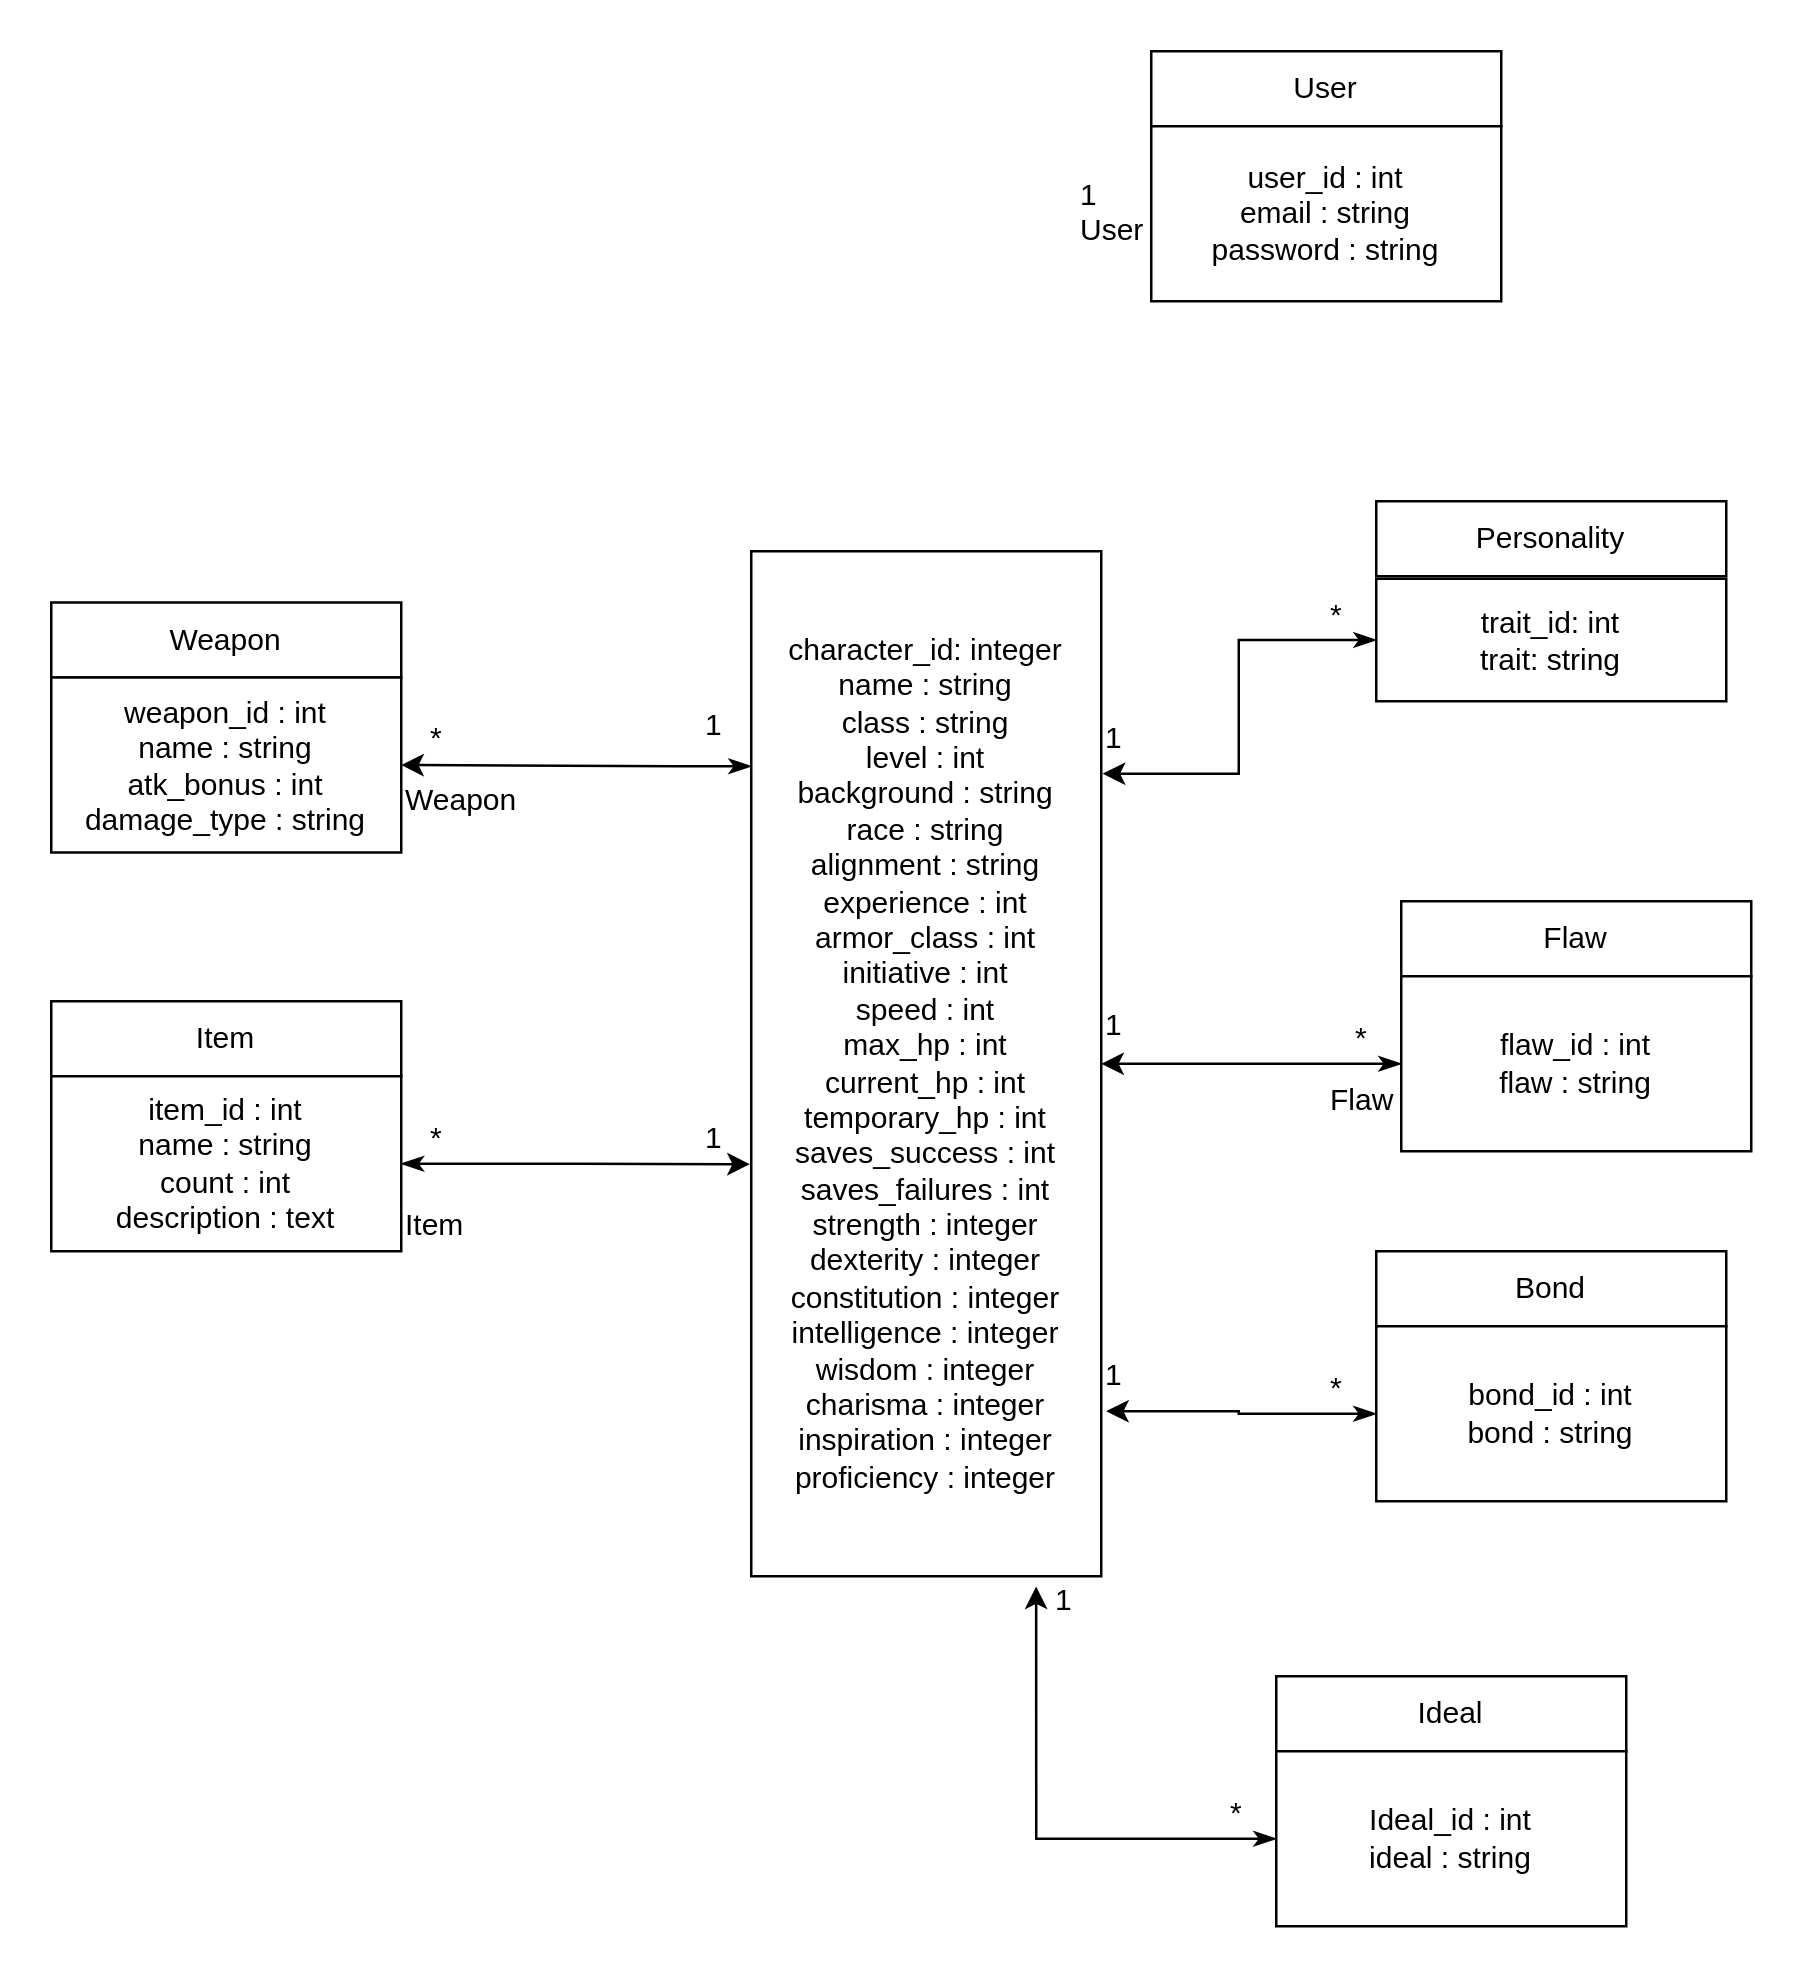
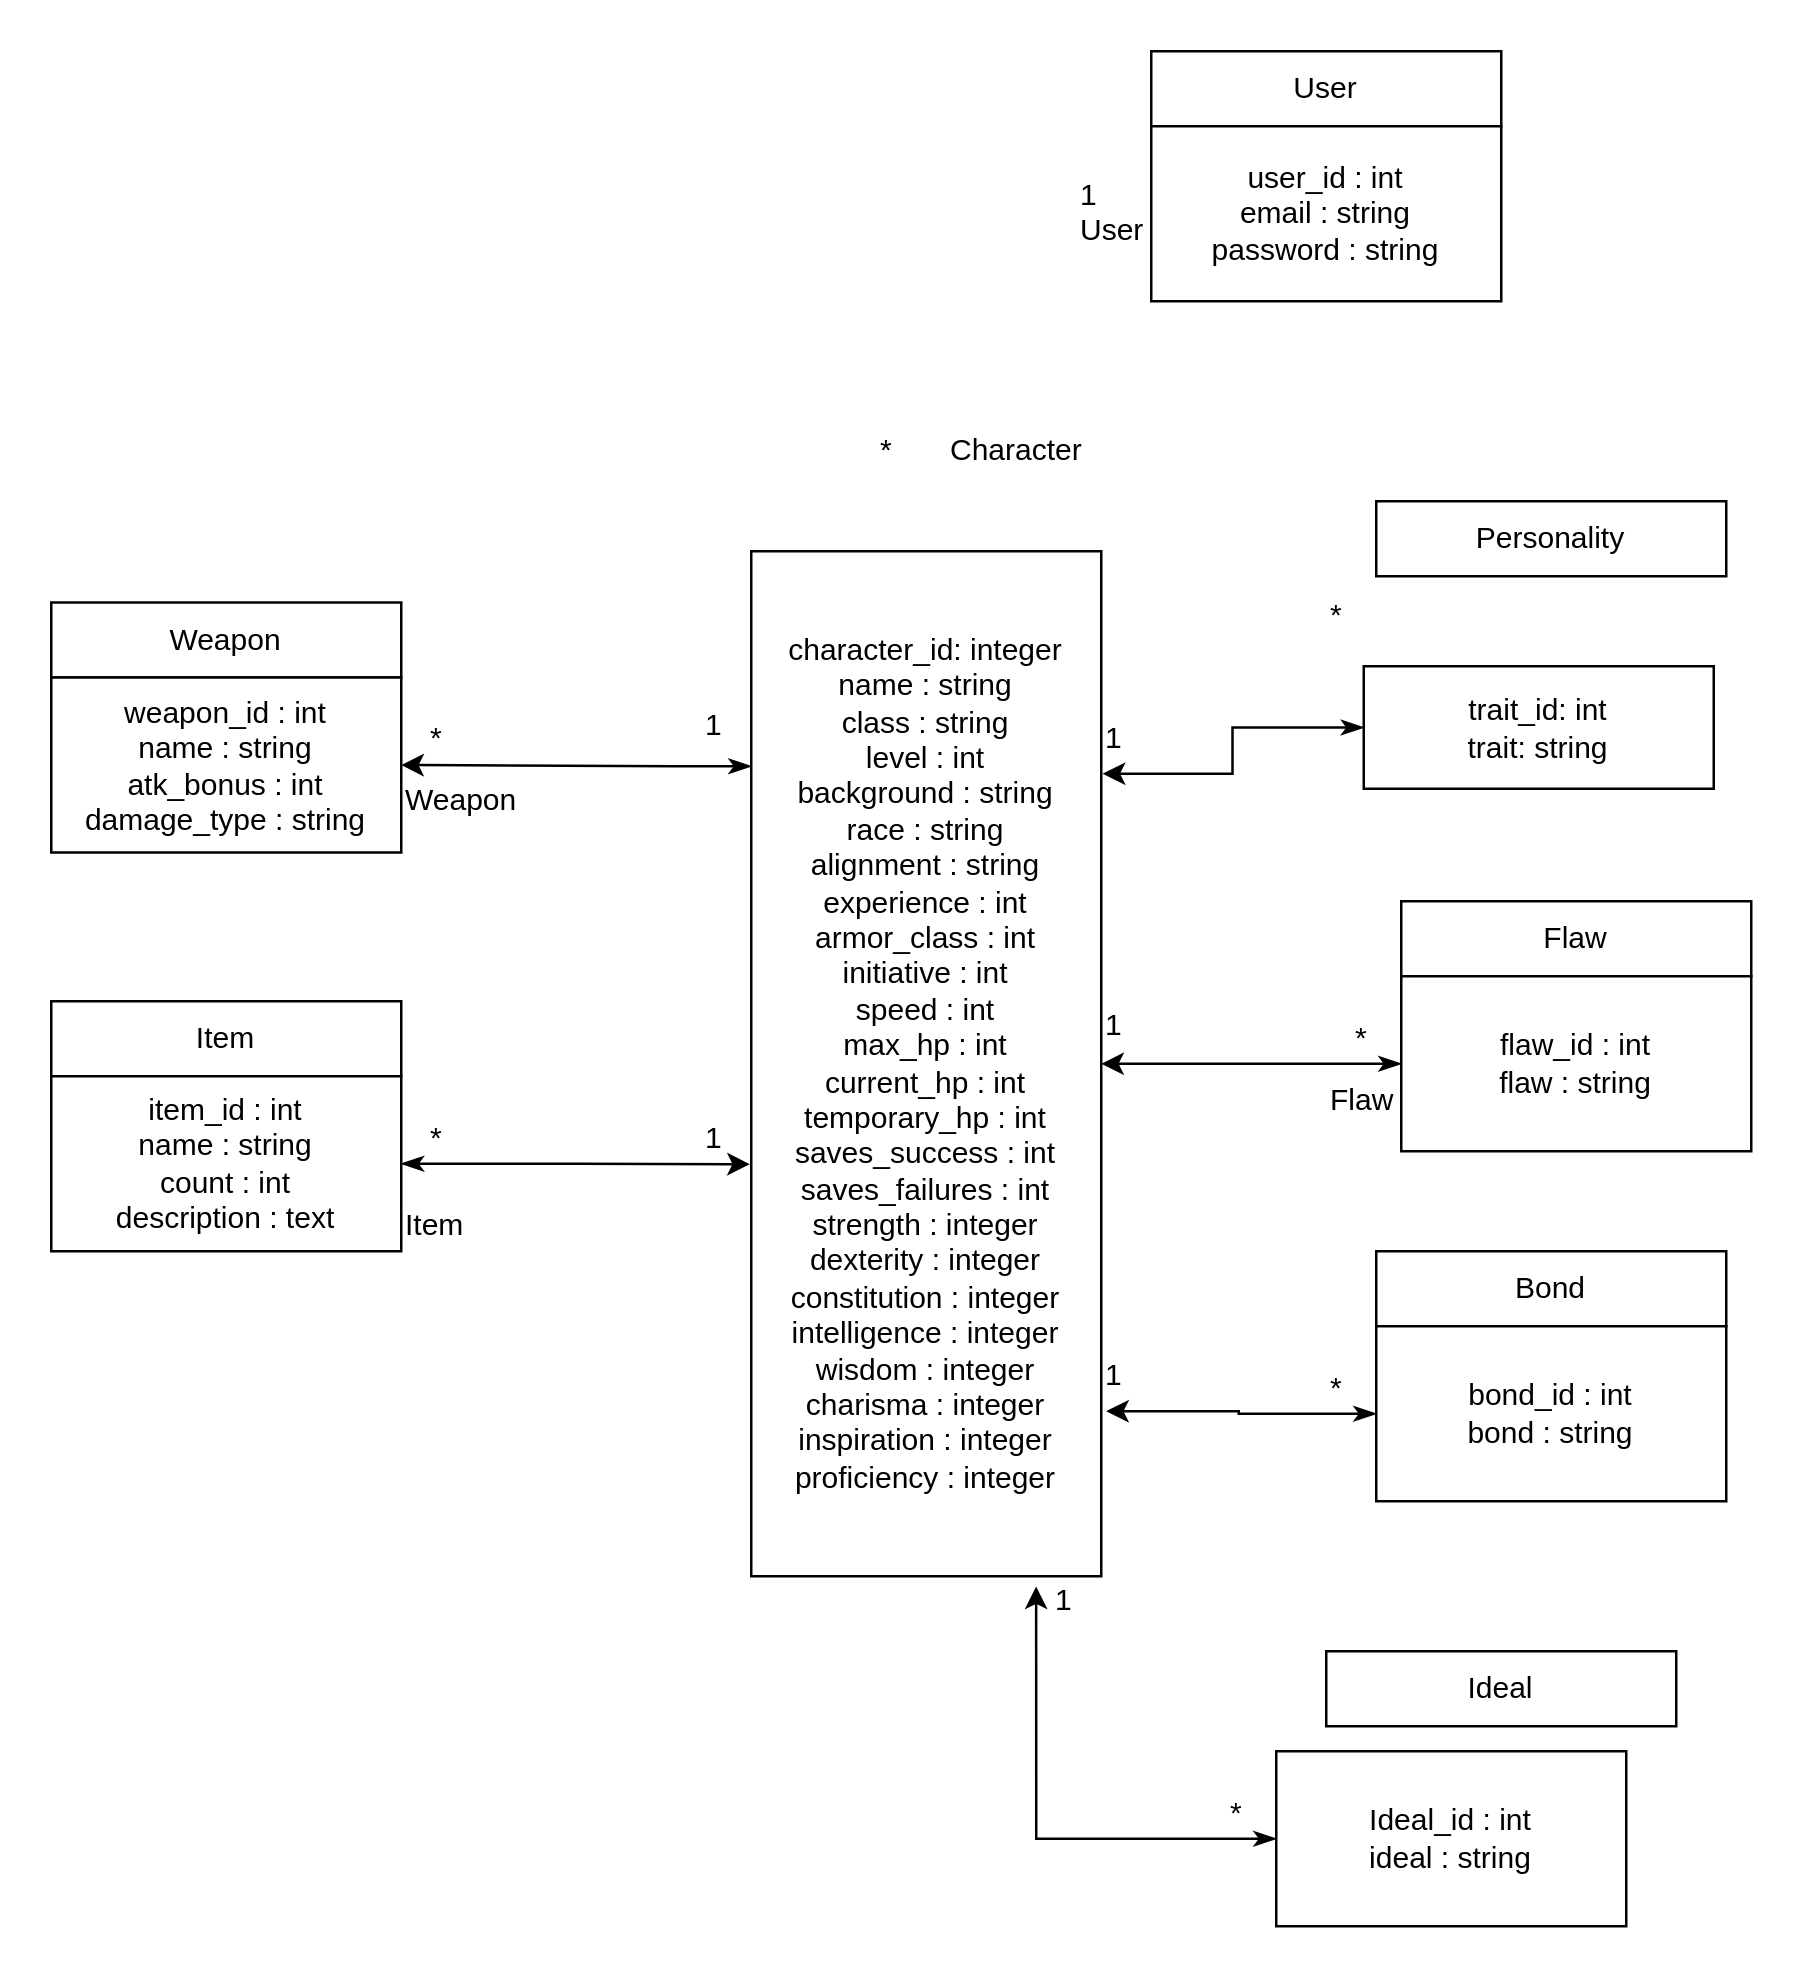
none -> (1001, 451)
(1551, 640) -> (1539, 728)
(1451, 1714) -> (1501, 1689)
